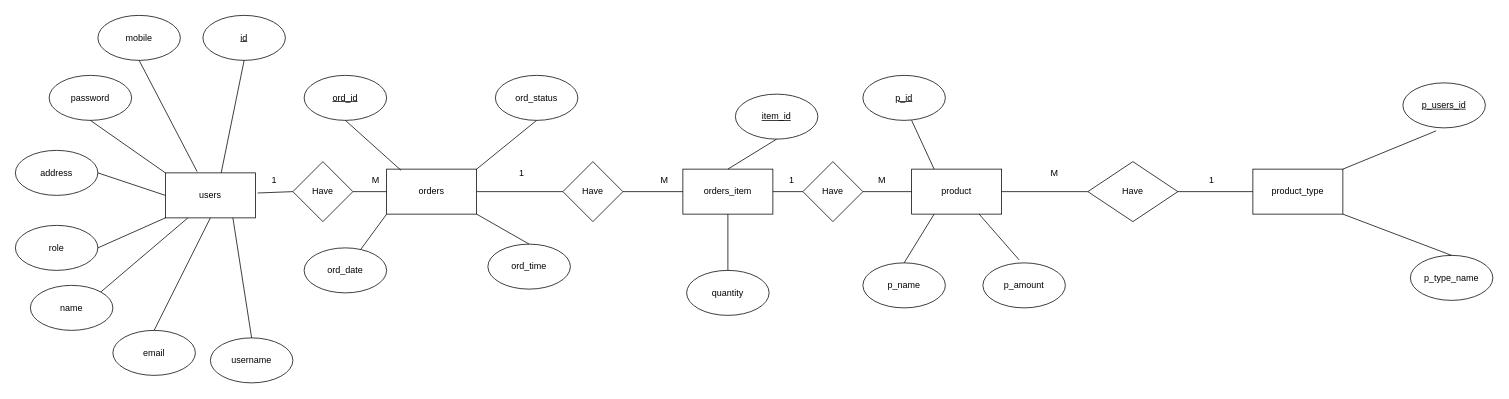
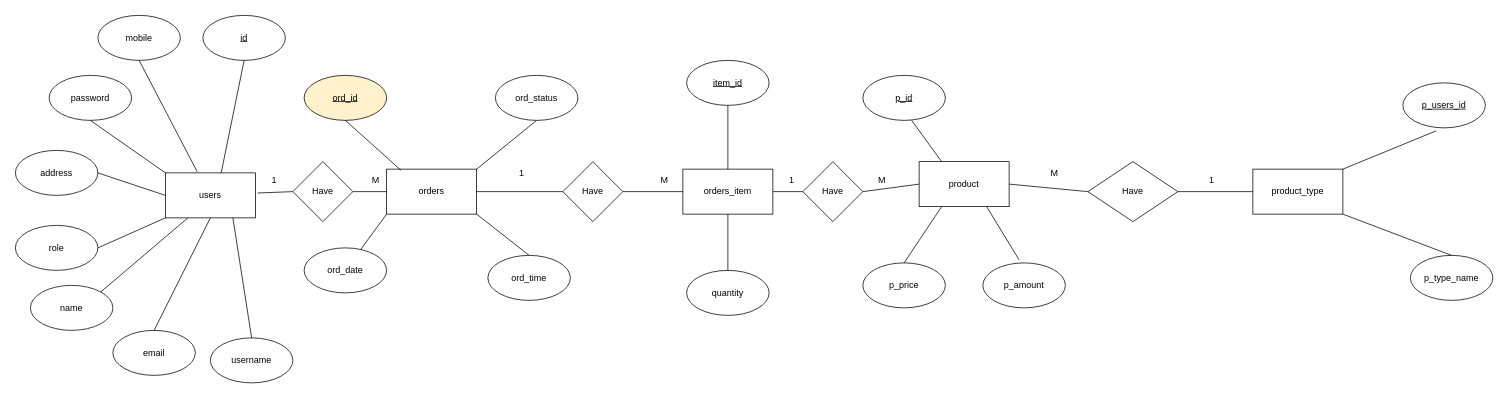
(345, 98) -> (345, 98)
(777, 117) -> (728, 83)
(957, 192) -> (964, 184)
(529, 267) -> (529, 278)
(904, 285) -> (904, 285)
